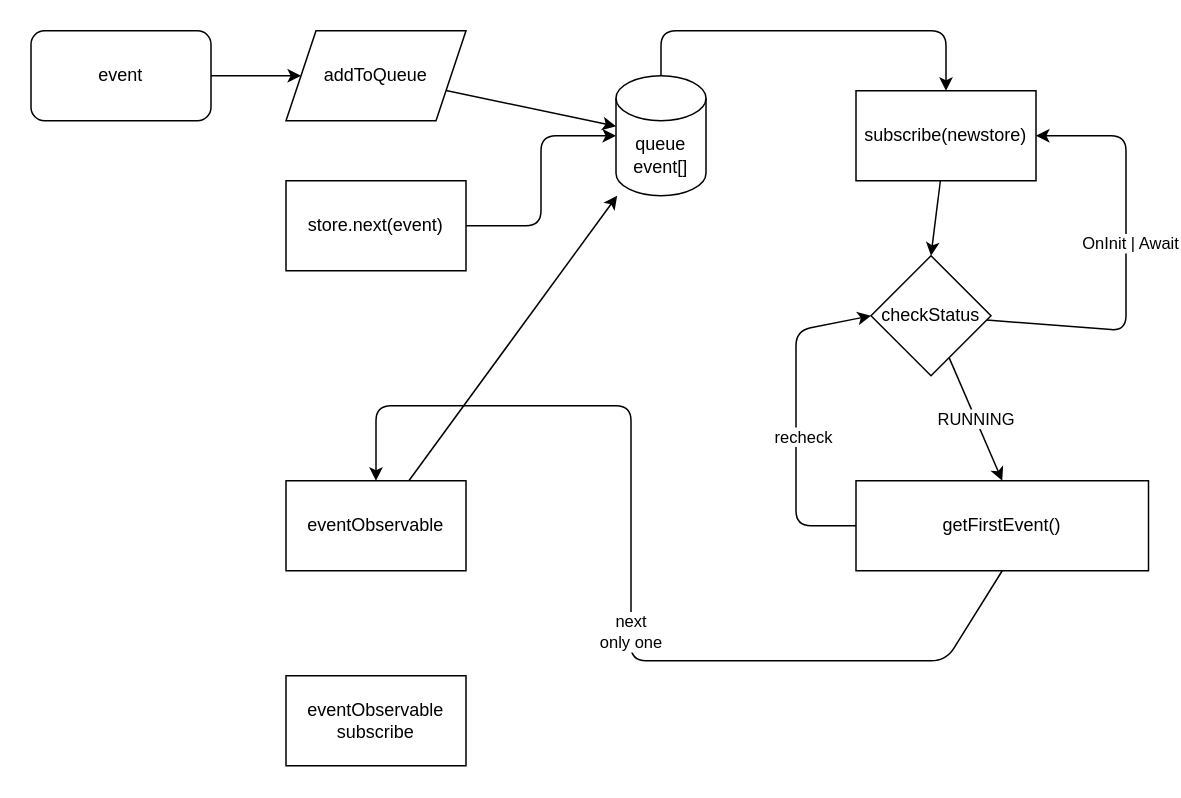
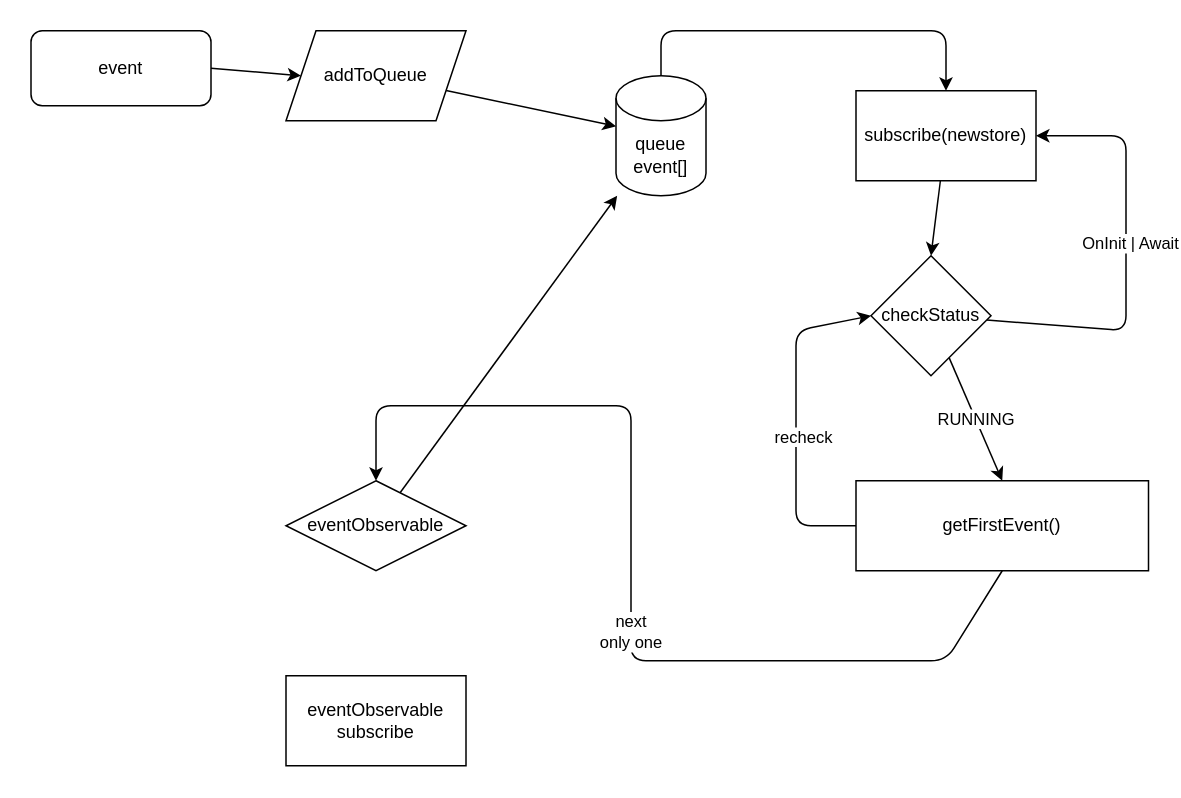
(121, 76) -> (121, 68)
(541, 186) -> none
(376, 226) -> none
(376, 526) -> (376, 526)
